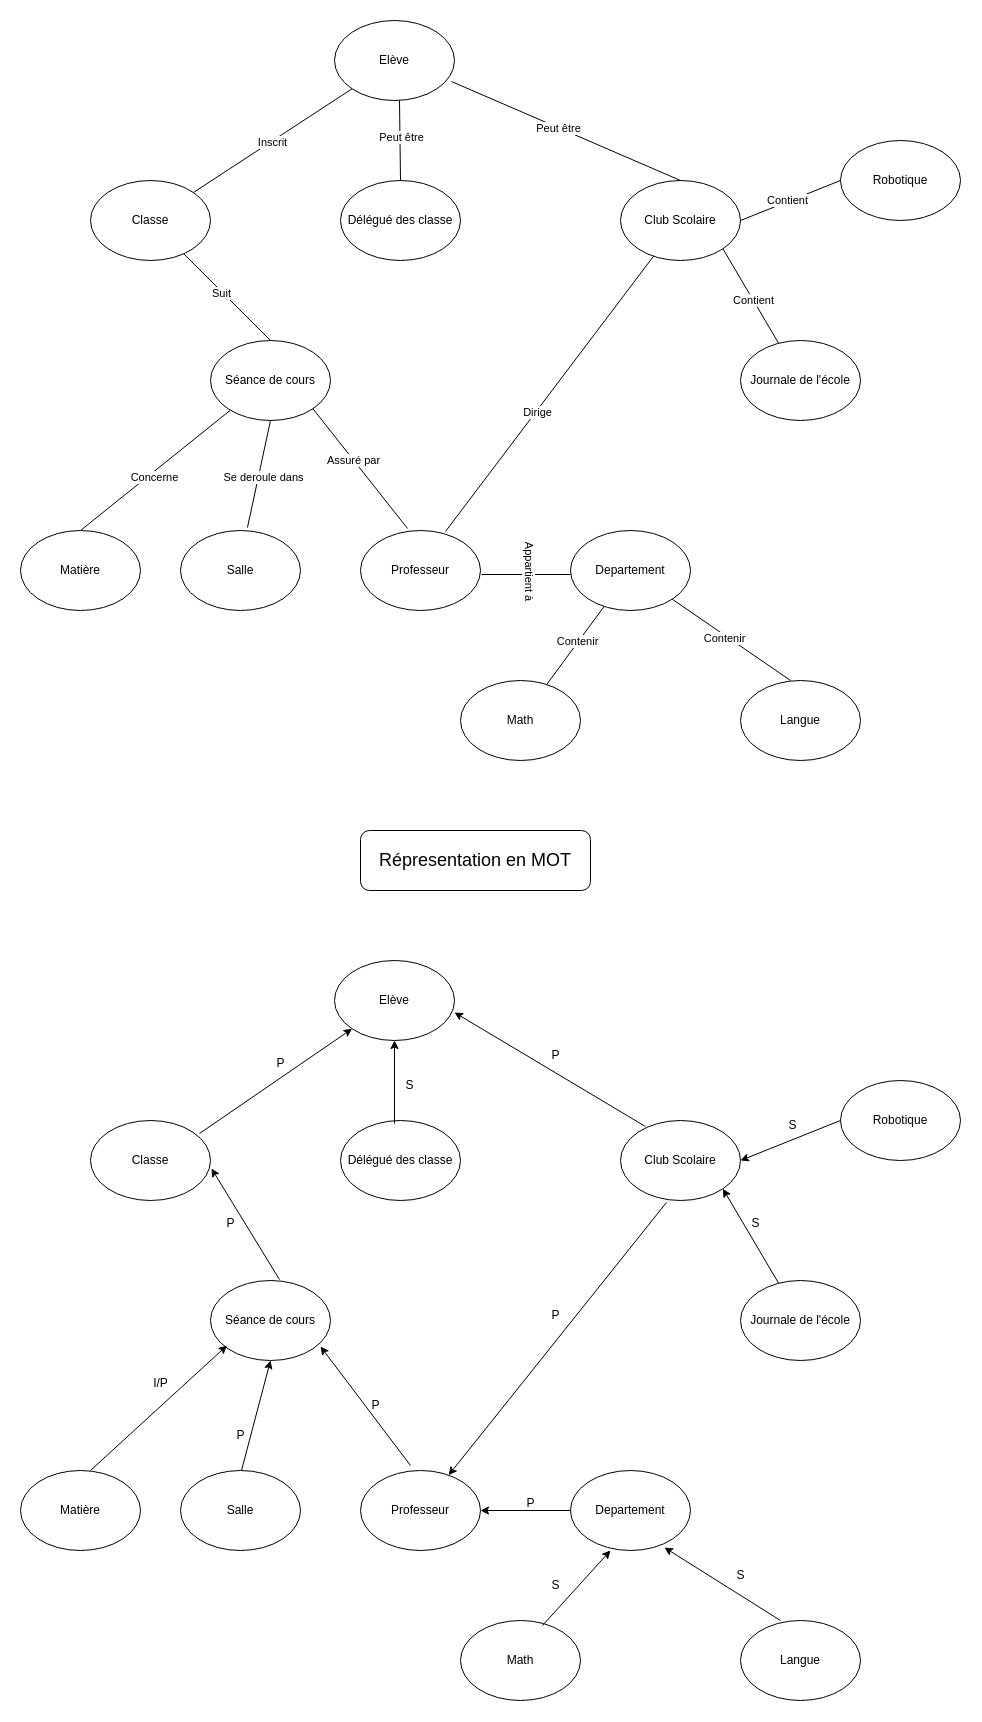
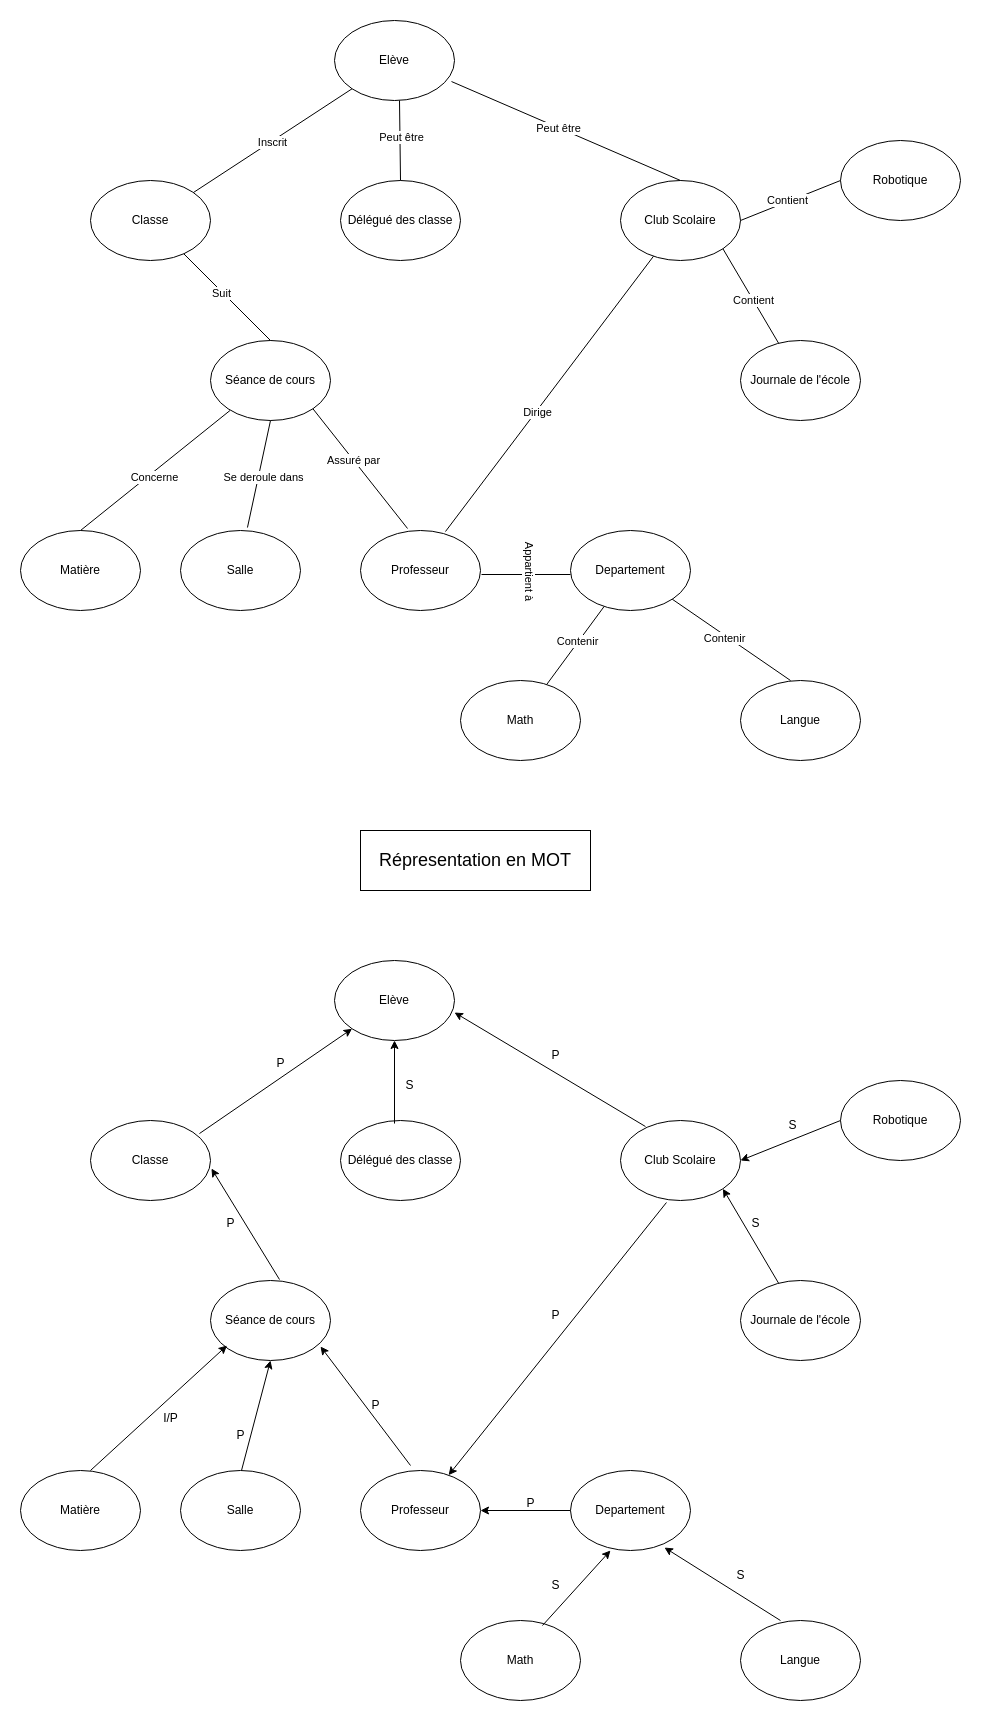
(476, 861) -> (476, 861)
(161, 1384) -> (171, 1419)
